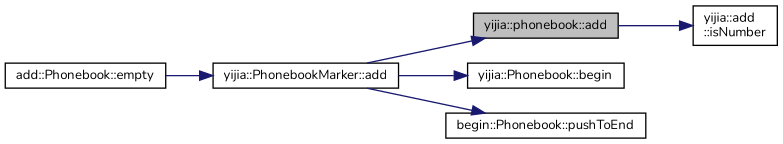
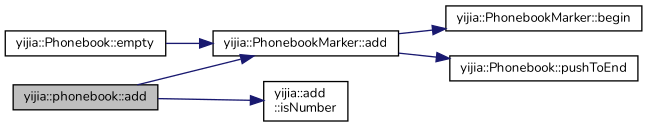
(420, 52) -> (189, 72)
(85, 76) -> (85, 43)
(546, 76) -> (544, 18)
(546, 126) -> (544, 68)
